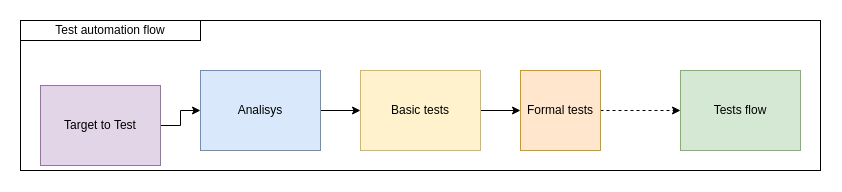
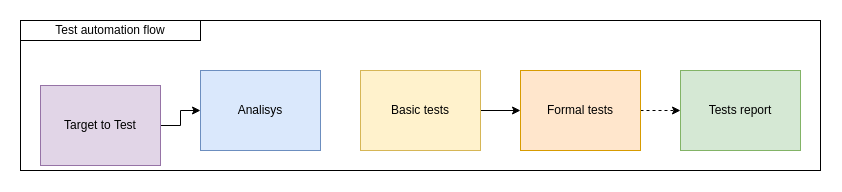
(337, 111) -> none
(561, 111) -> (581, 111)
(741, 111) -> (741, 111)
